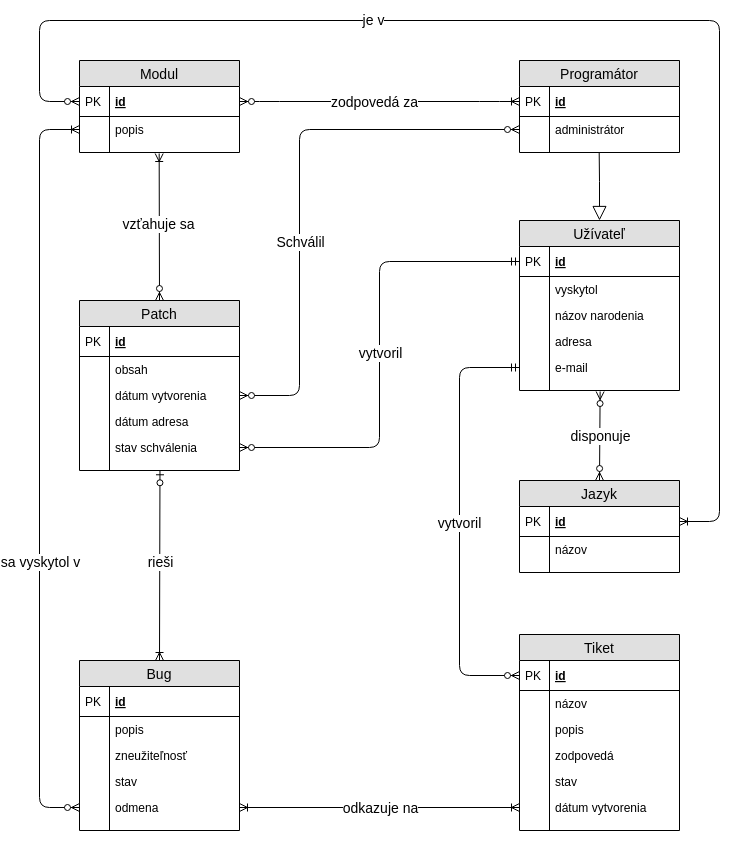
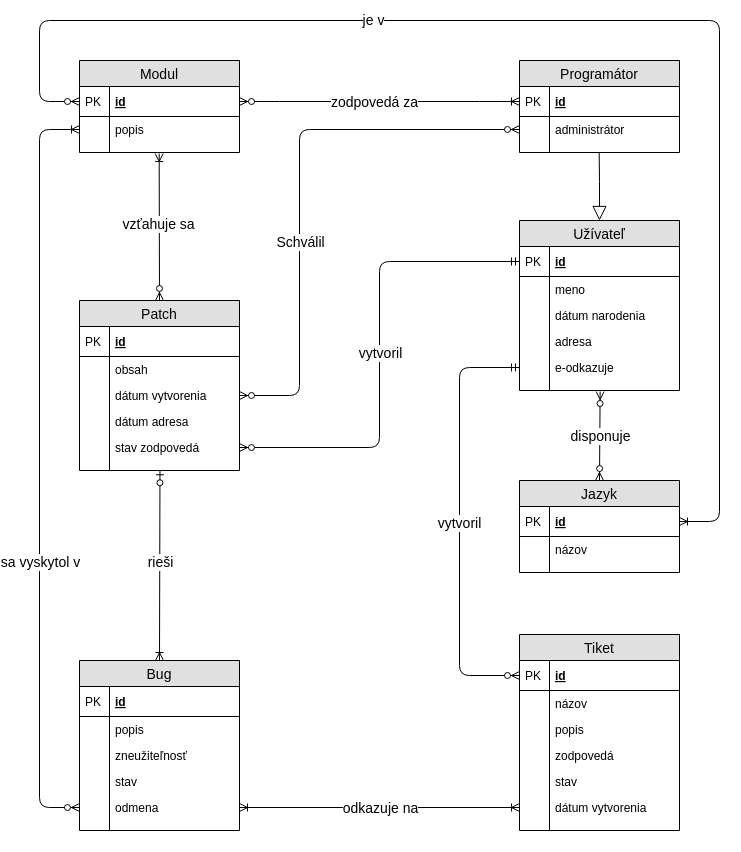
(580, 290) -> (568, 290)
(602, 316) -> (602, 316)
(572, 368) -> (589, 368)
(161, 448) -> (160, 448)
